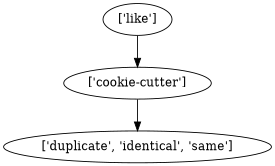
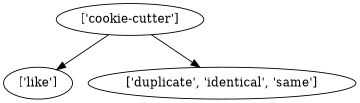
(138, 47) -> (86, 50)
